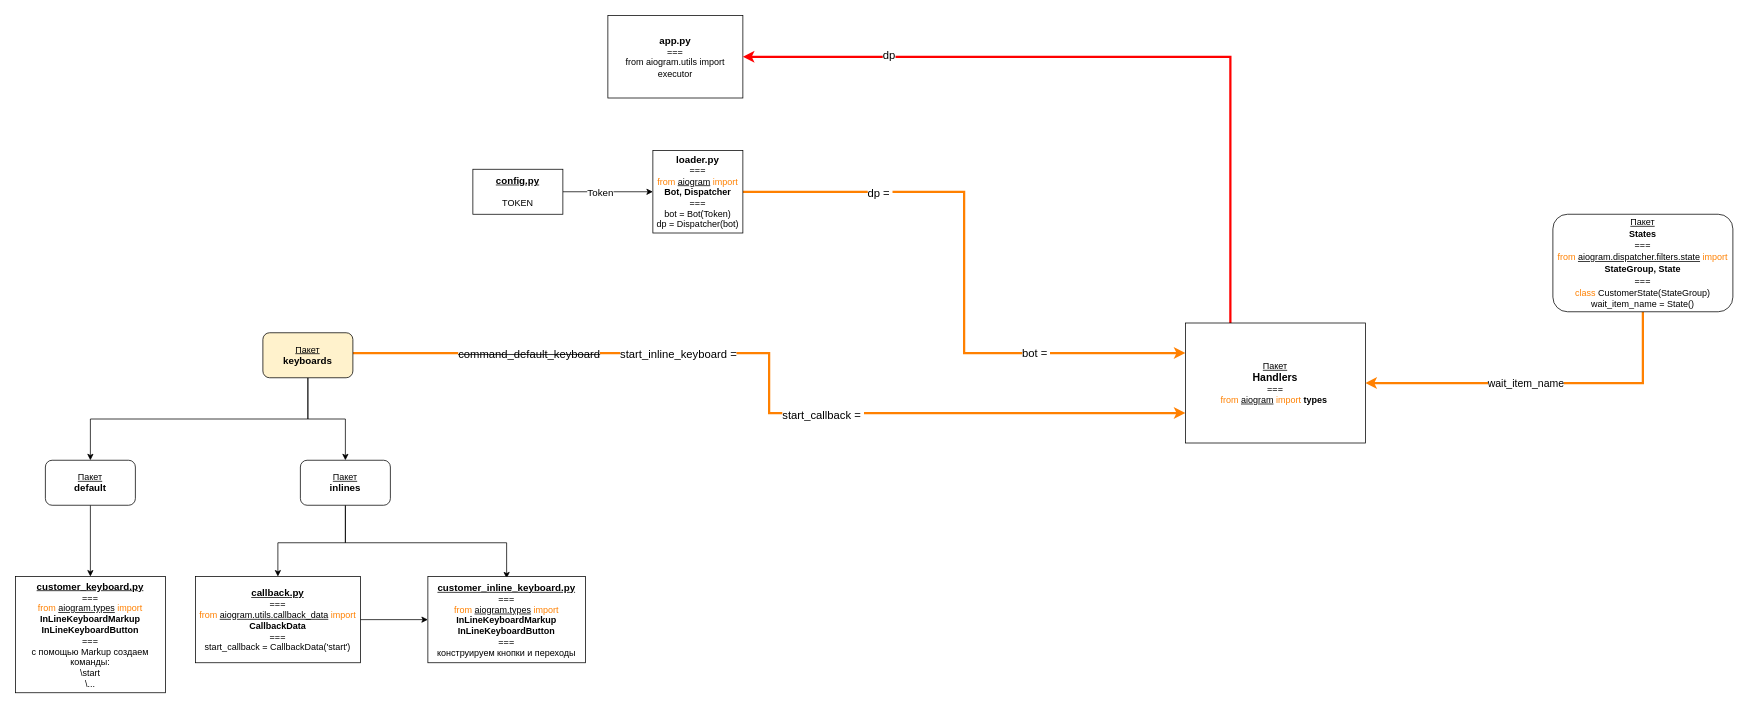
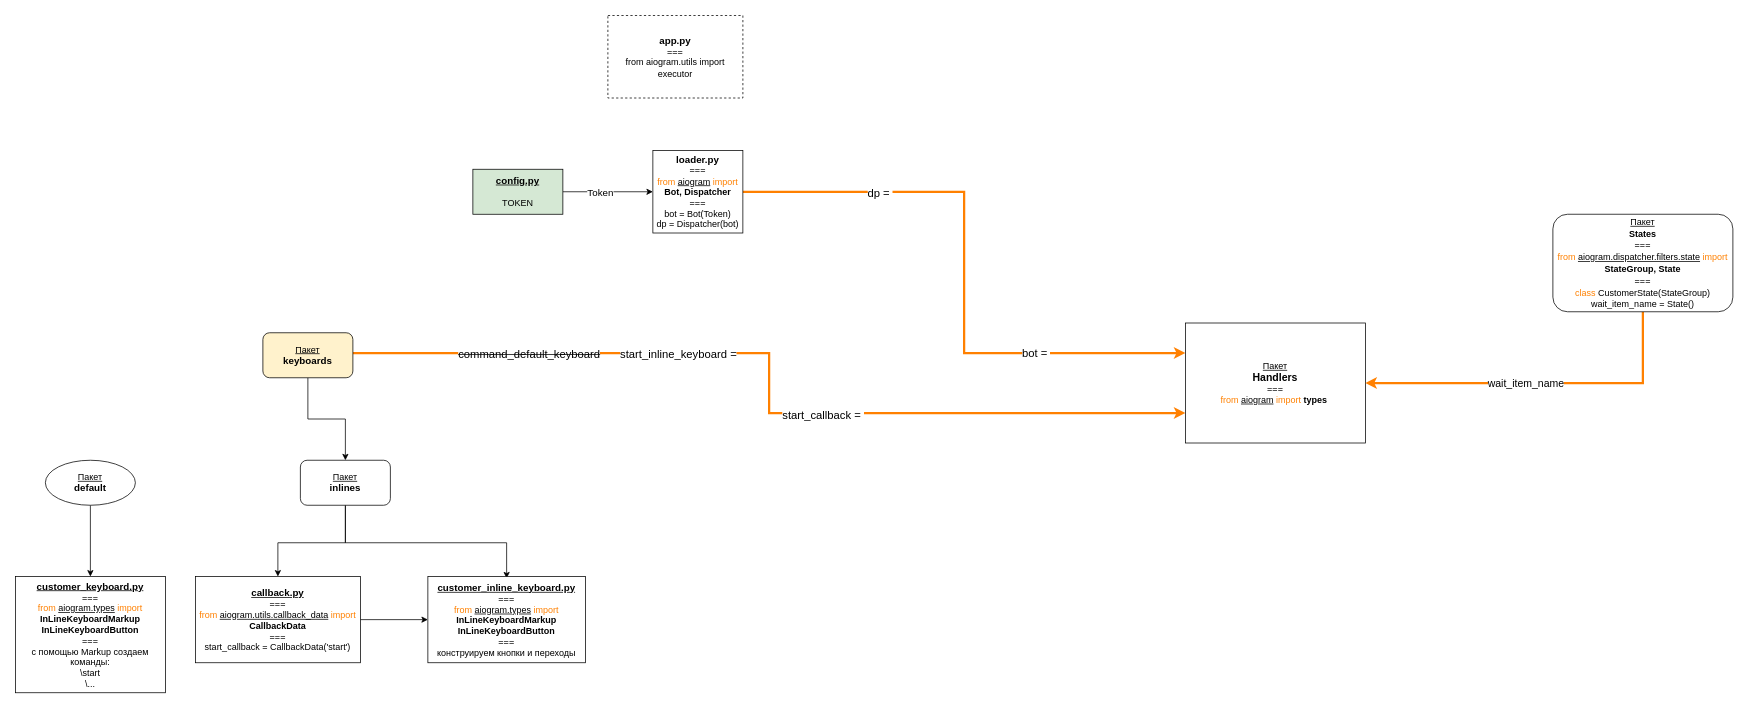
(675, 57) -> (675, 57)
(1124, 57) -> none
(518, 192) -> (518, 192)
(90, 436) -> none
(90, 483) -> (90, 483)
